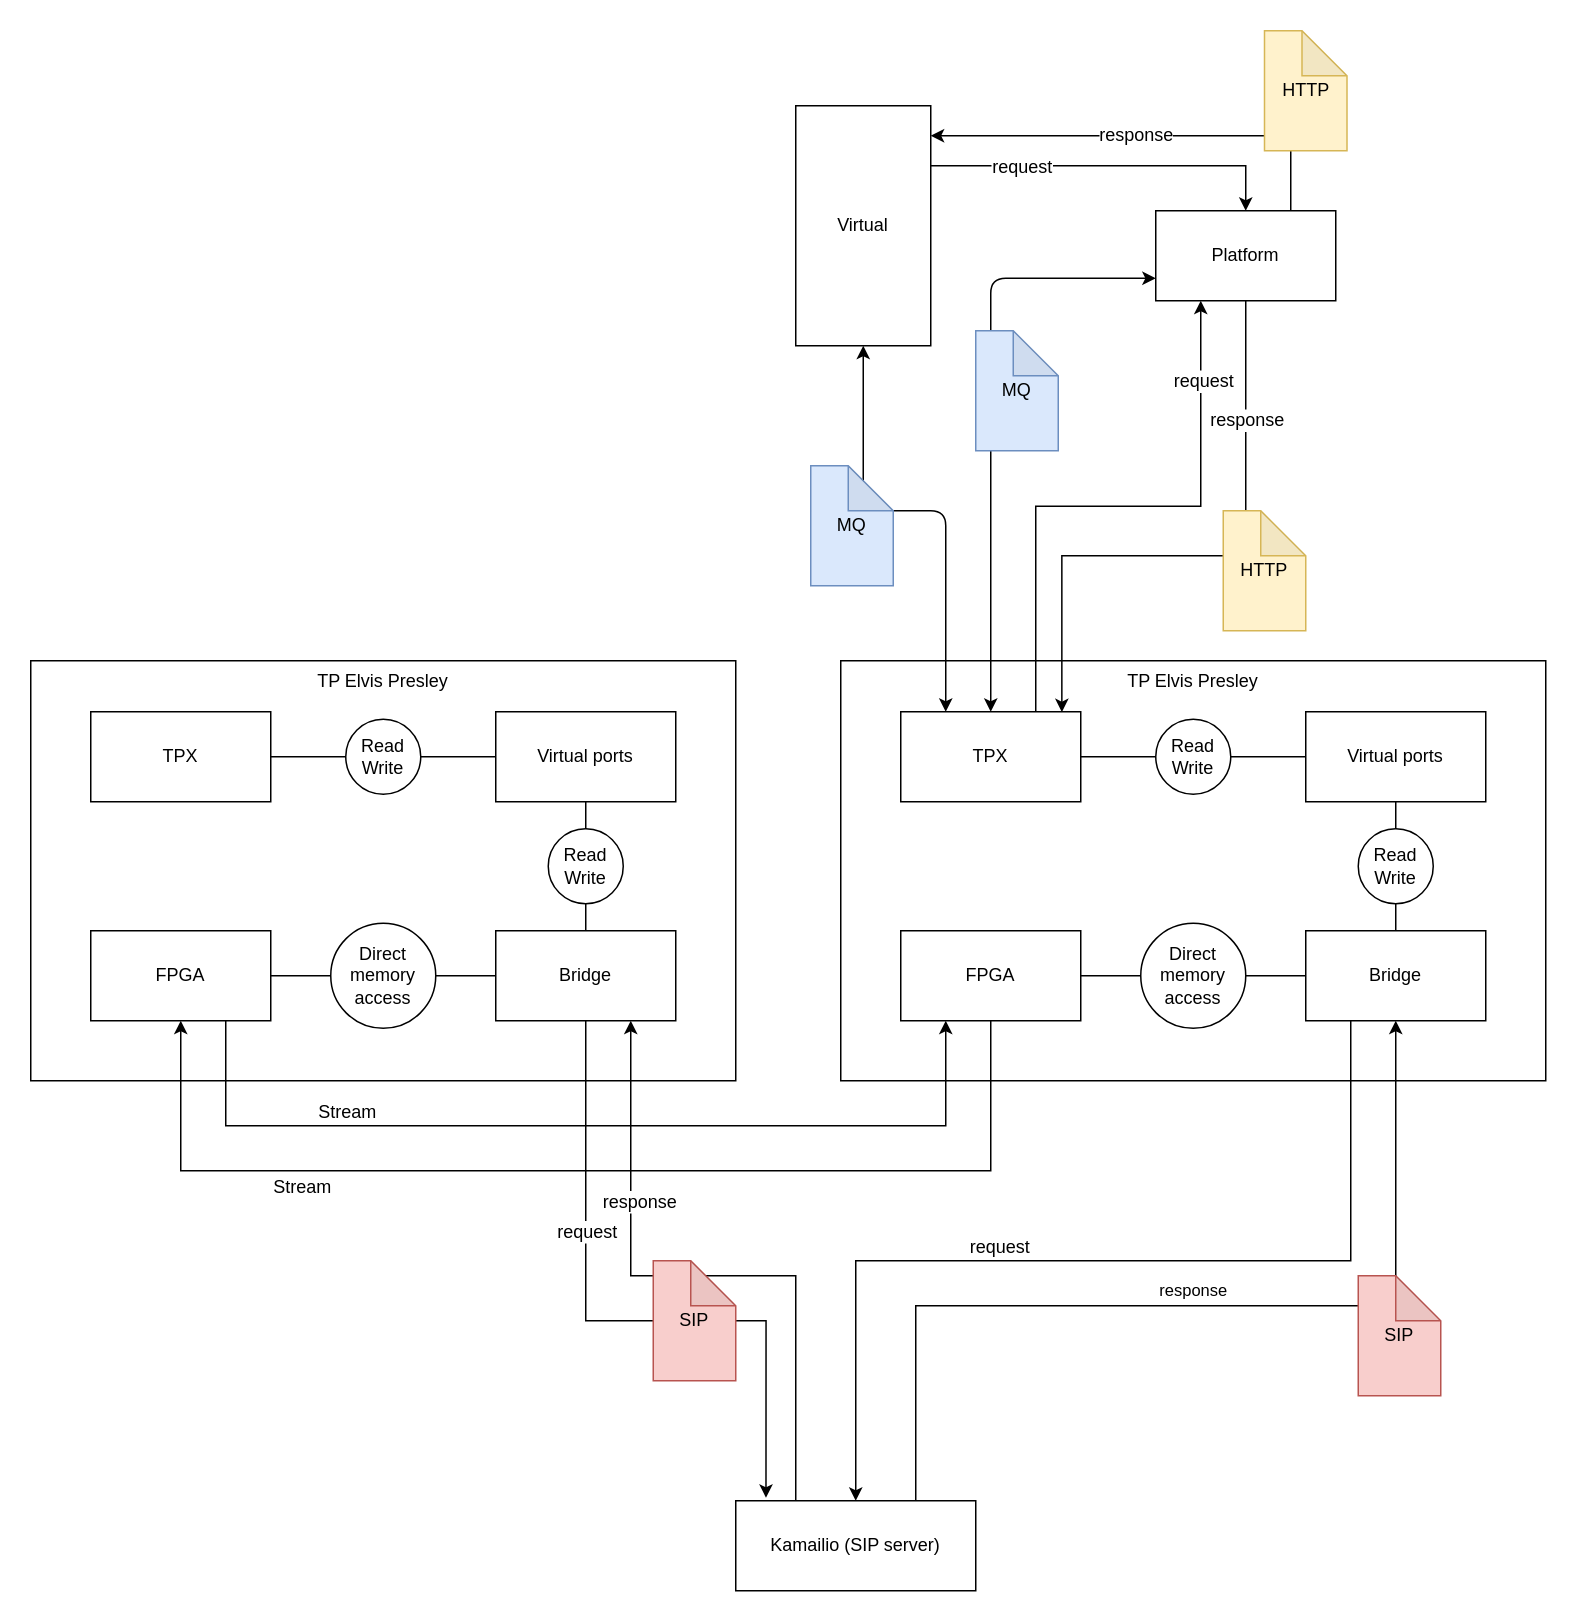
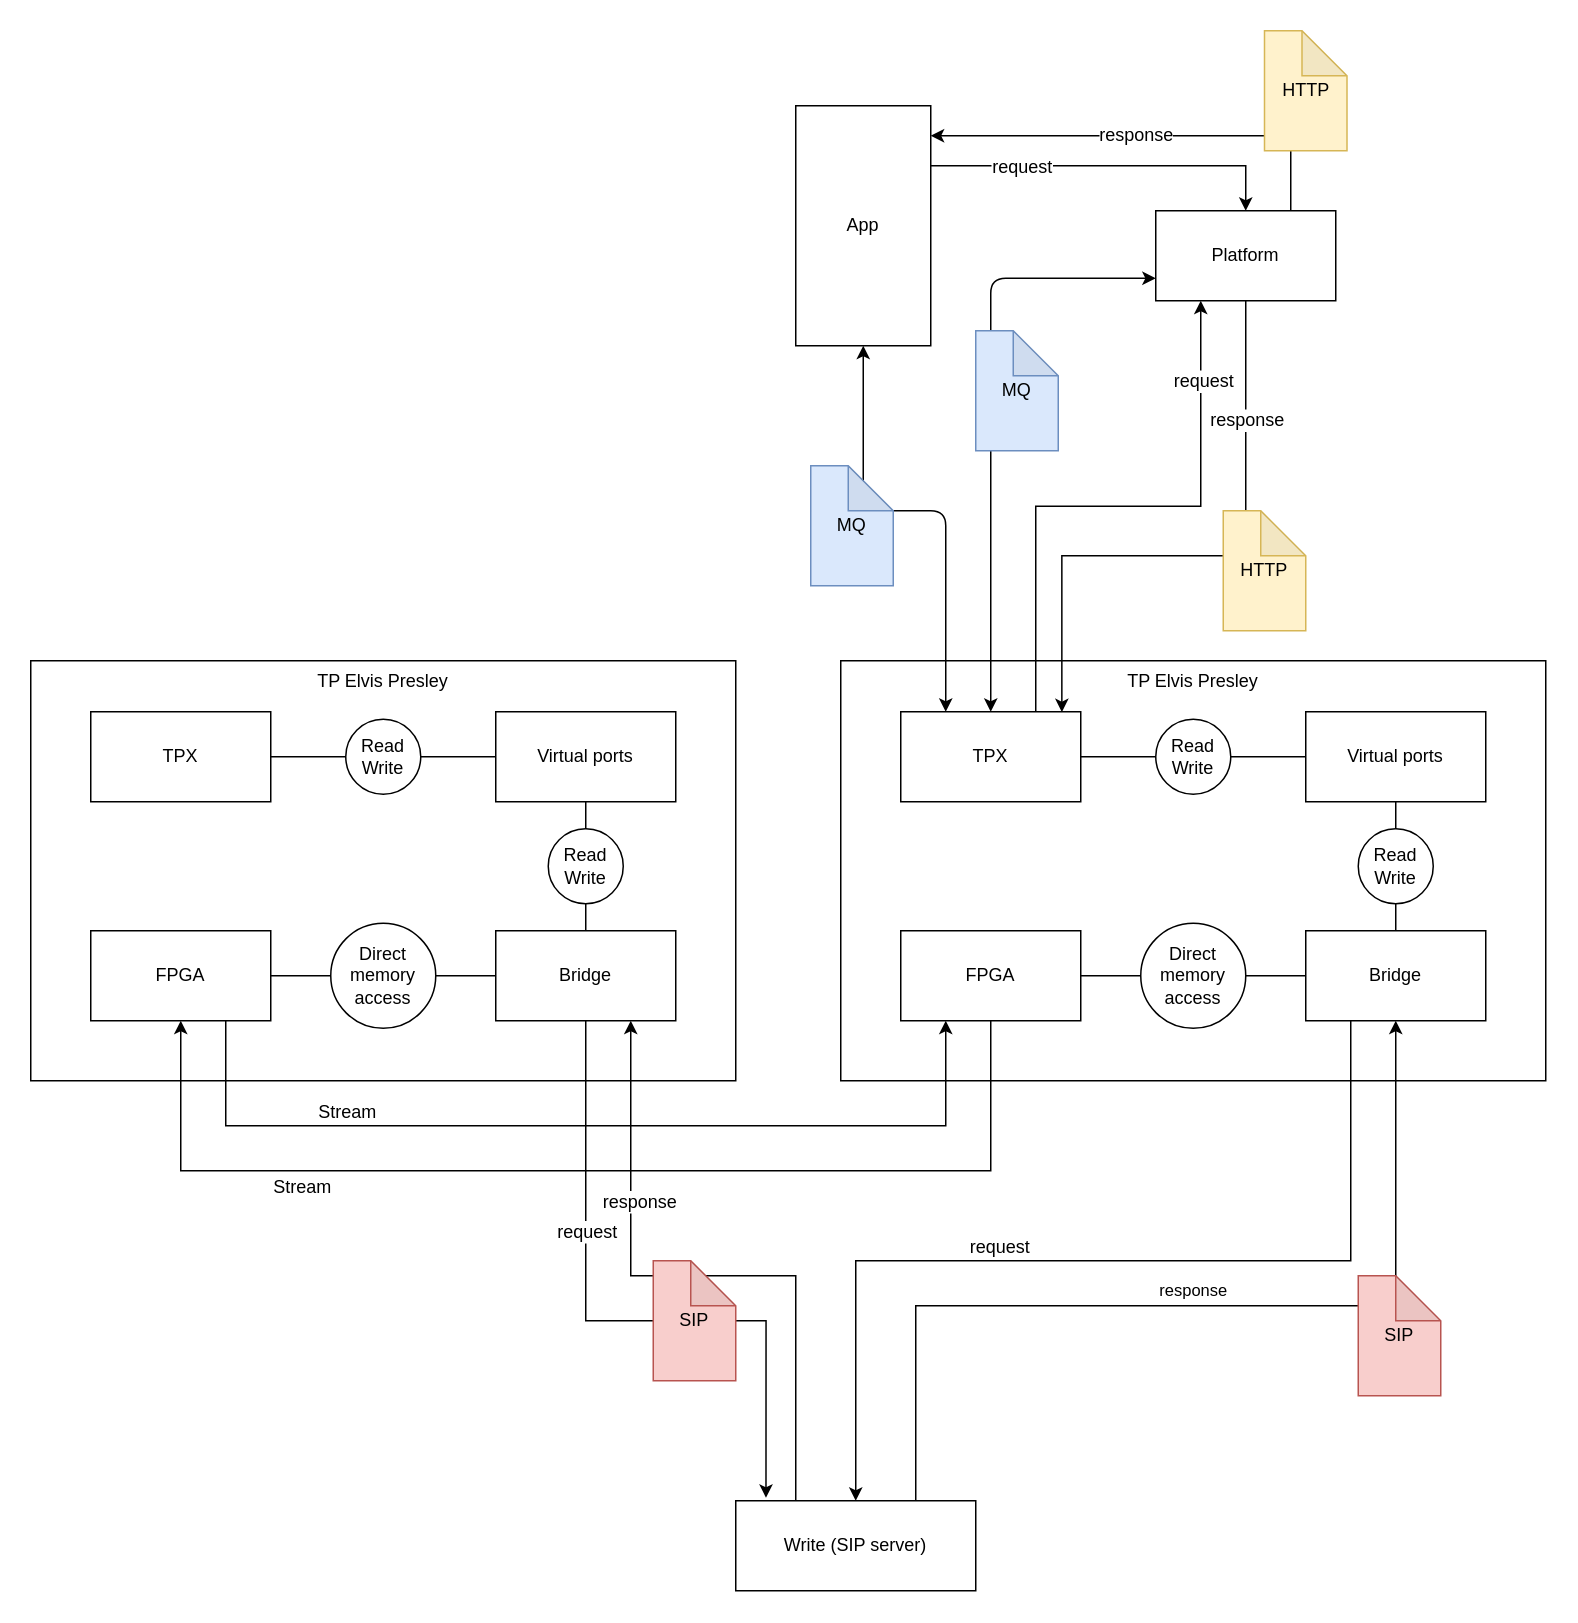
(863, 226) -> (863, 226)
(856, 1546) -> (856, 1546)
